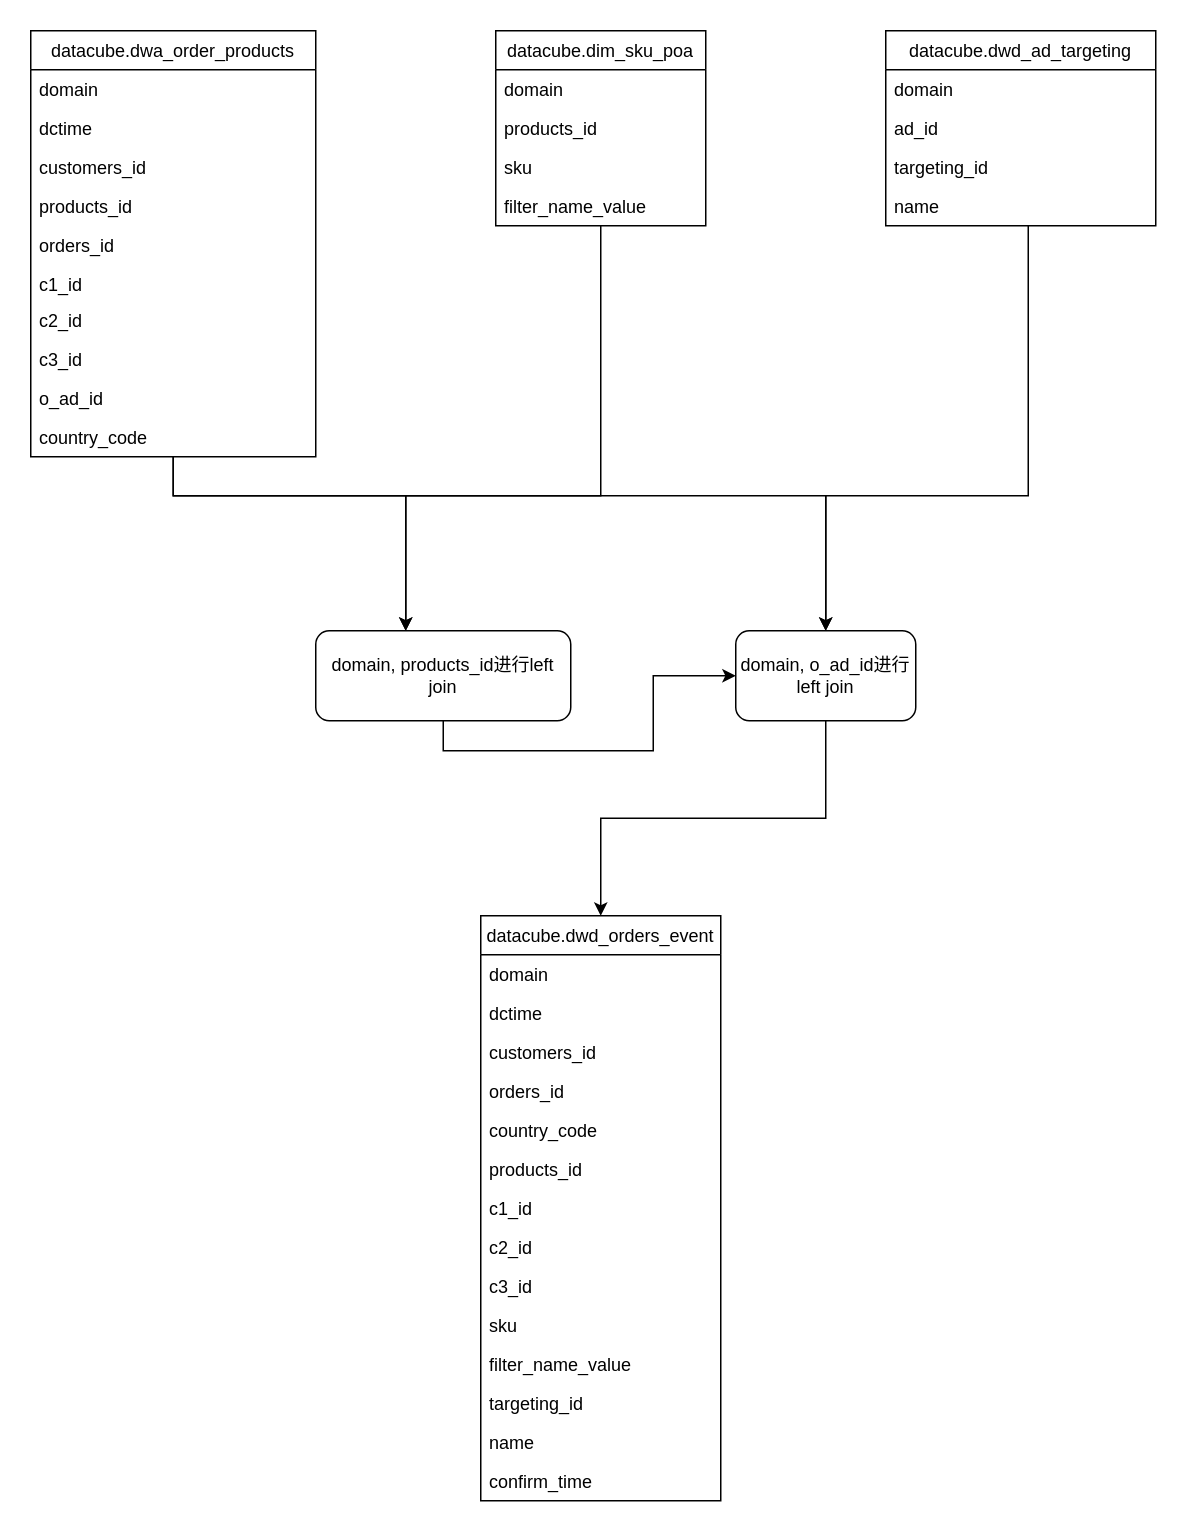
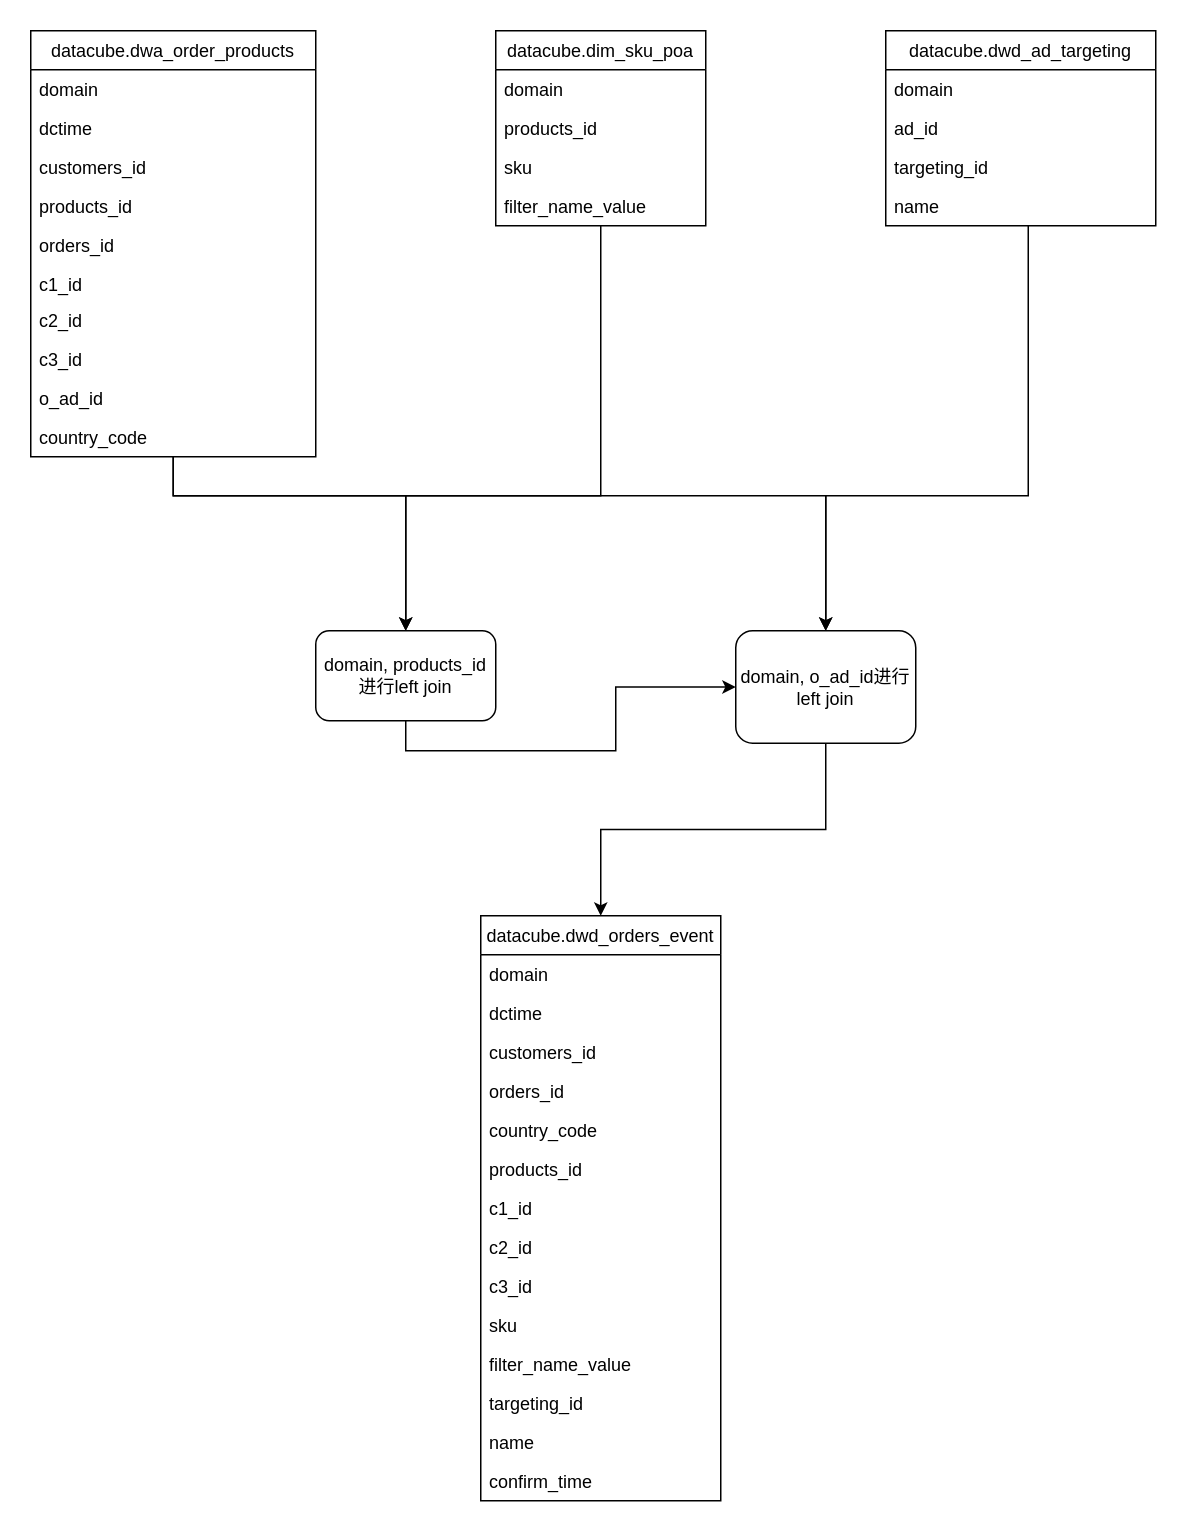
(443, 676) -> (406, 676)
(826, 676) -> (826, 687)
